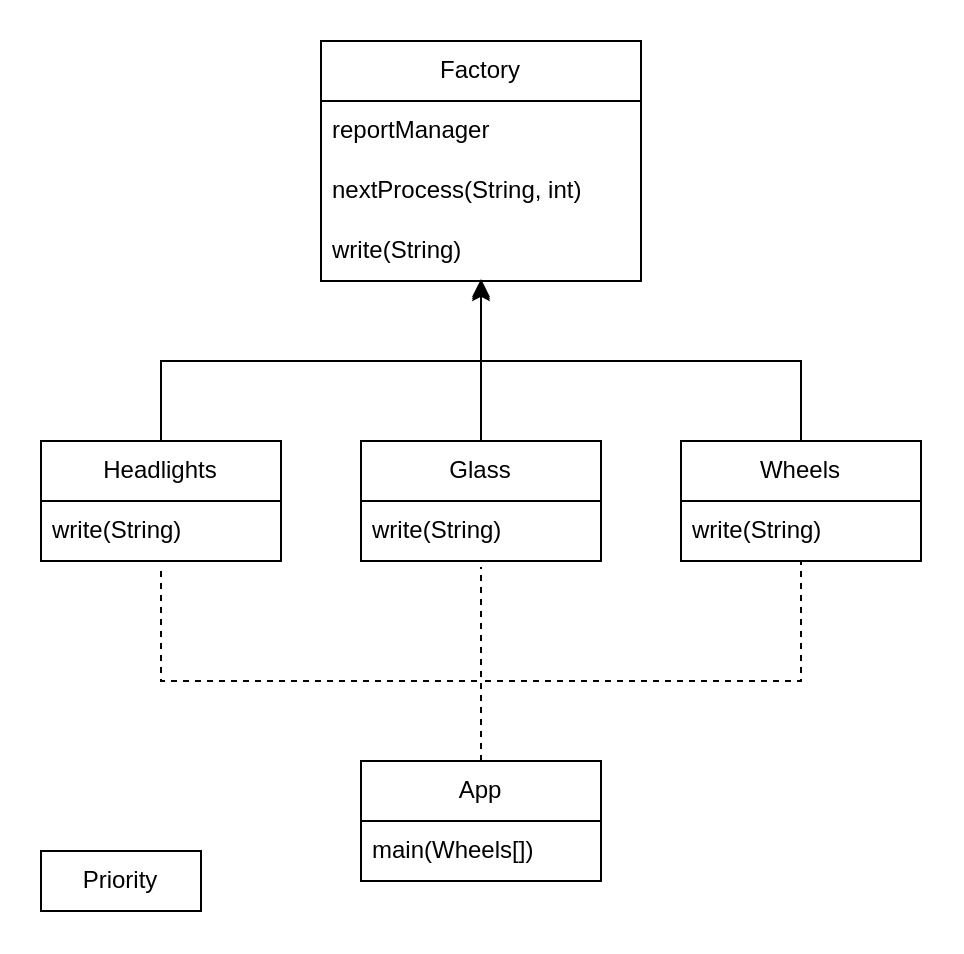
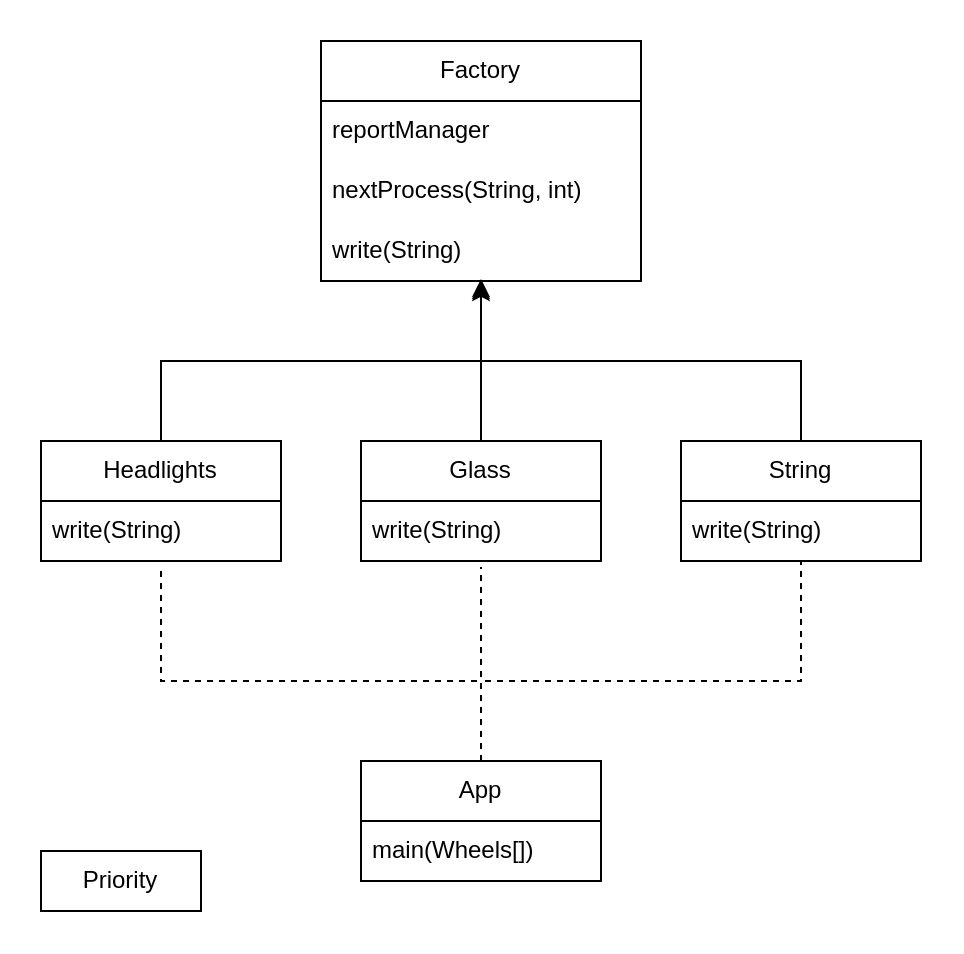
(801, 471) -> (801, 471)
